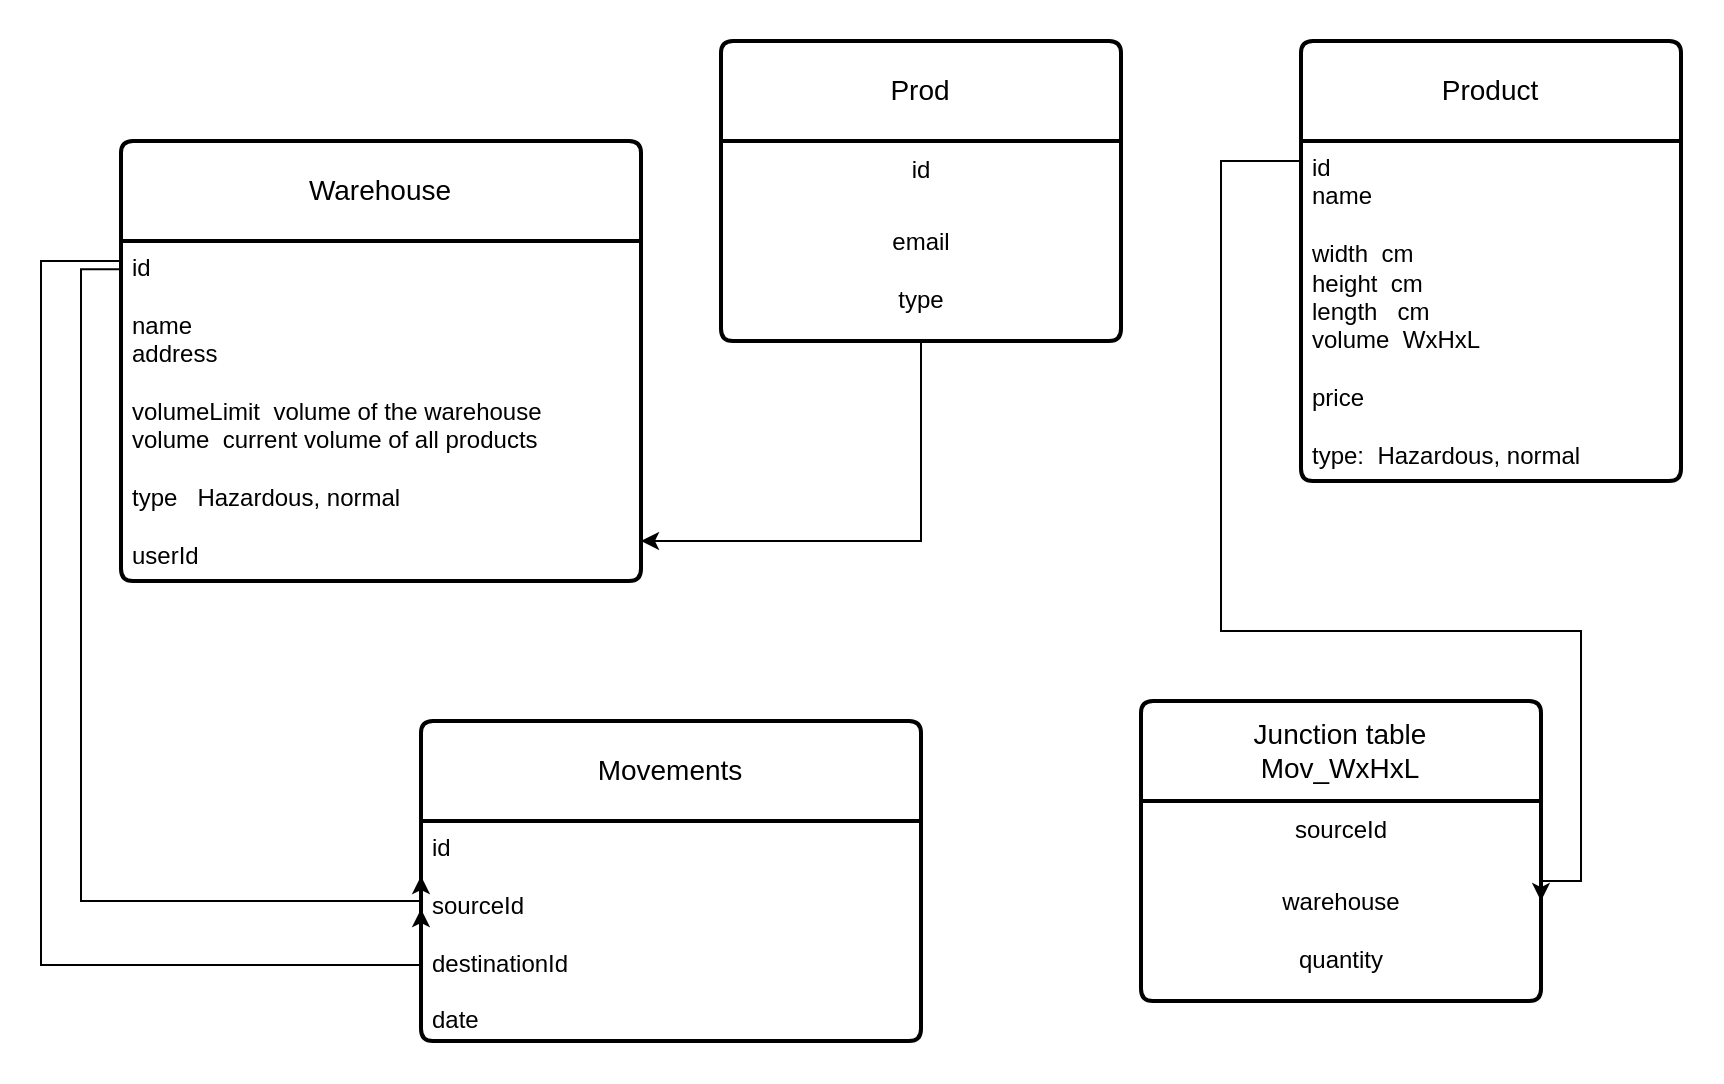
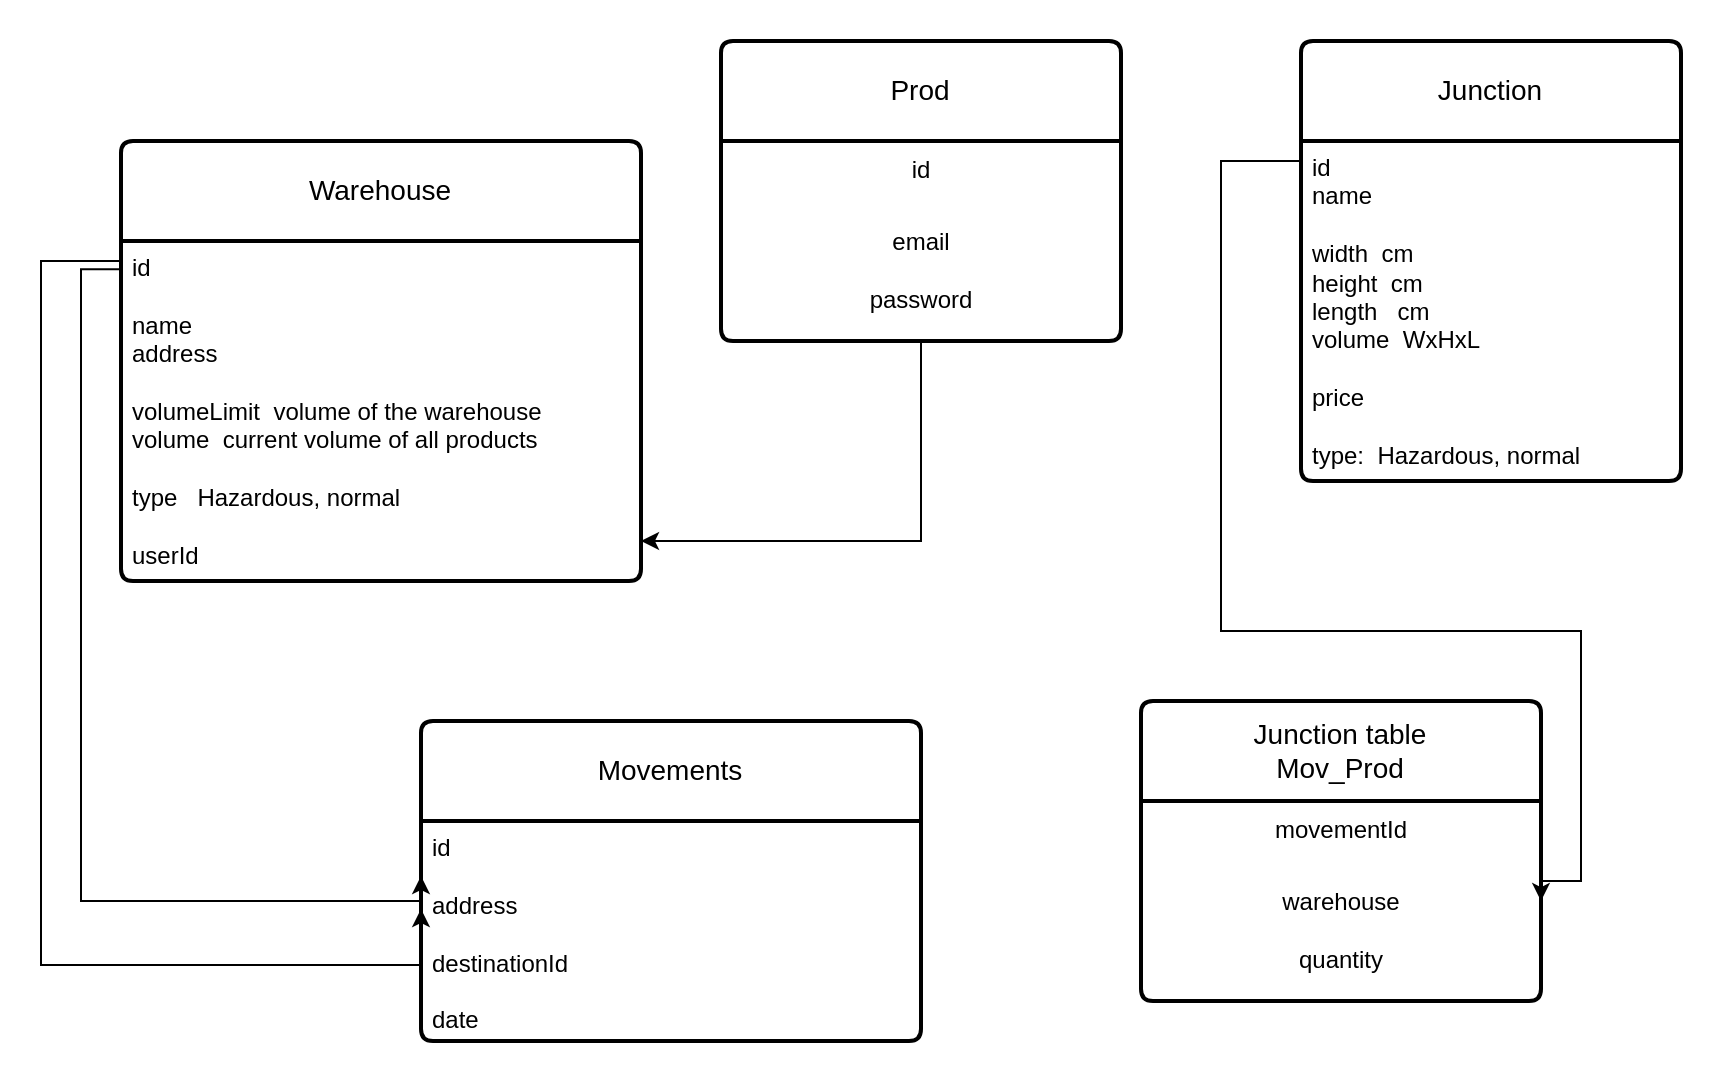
(1491, 91) -> (1491, 91)
(922, 271) -> (922, 271)
(1341, 751) -> (1341, 751)
(1342, 831) -> (1342, 831)
(514, 893) -> (514, 893)
